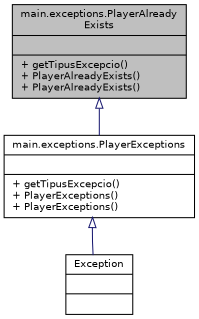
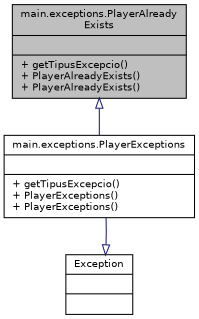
(93, 241) -> (106, 231)
